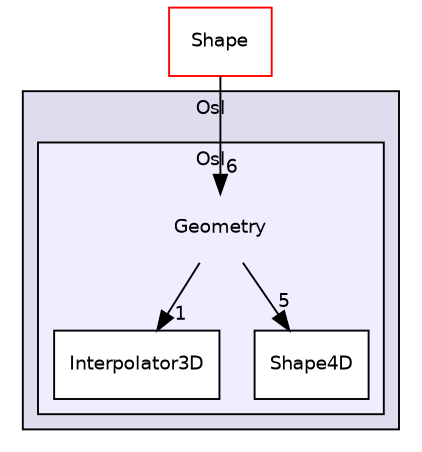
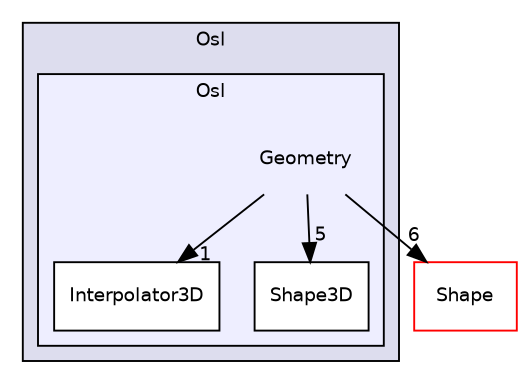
(220, 125) -> (372, 216)
(312, 365) -> (312, 296)
